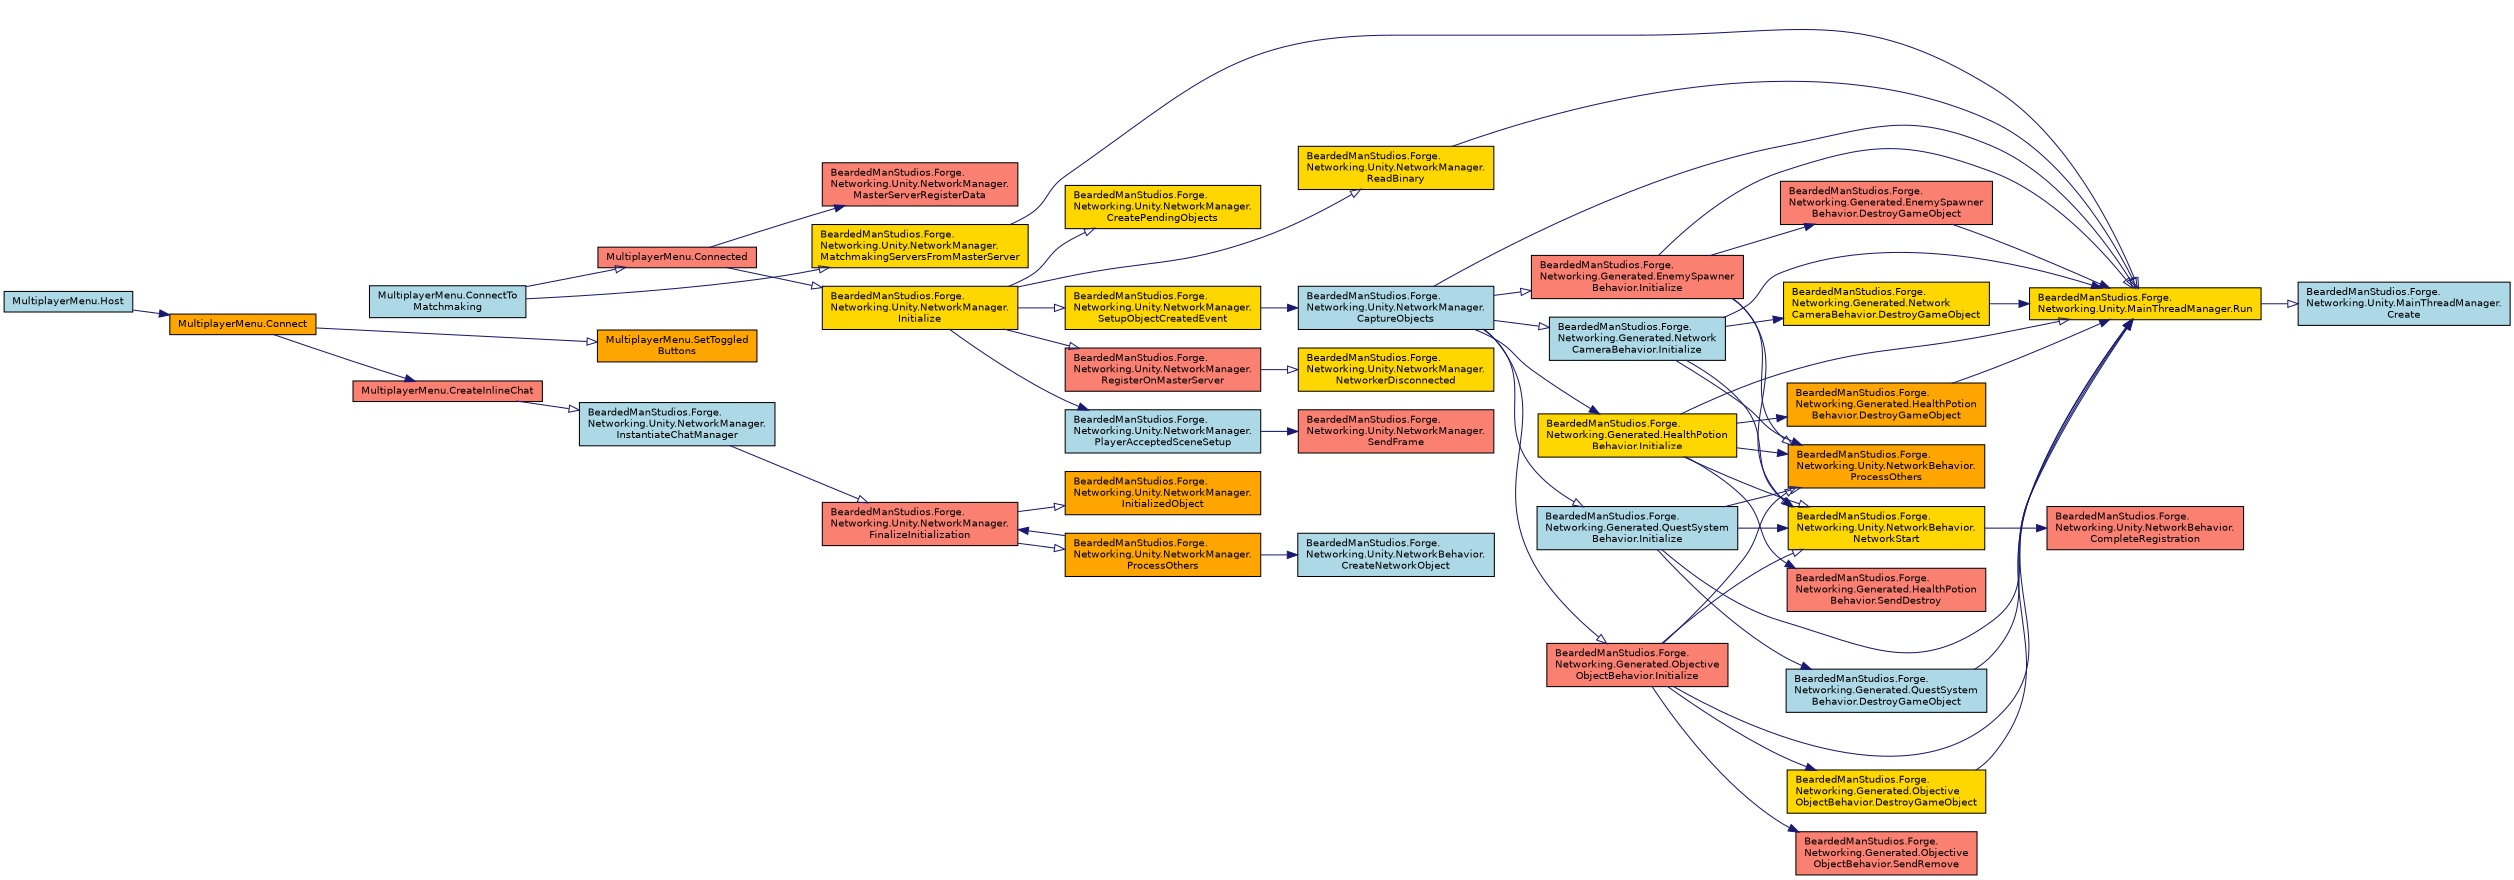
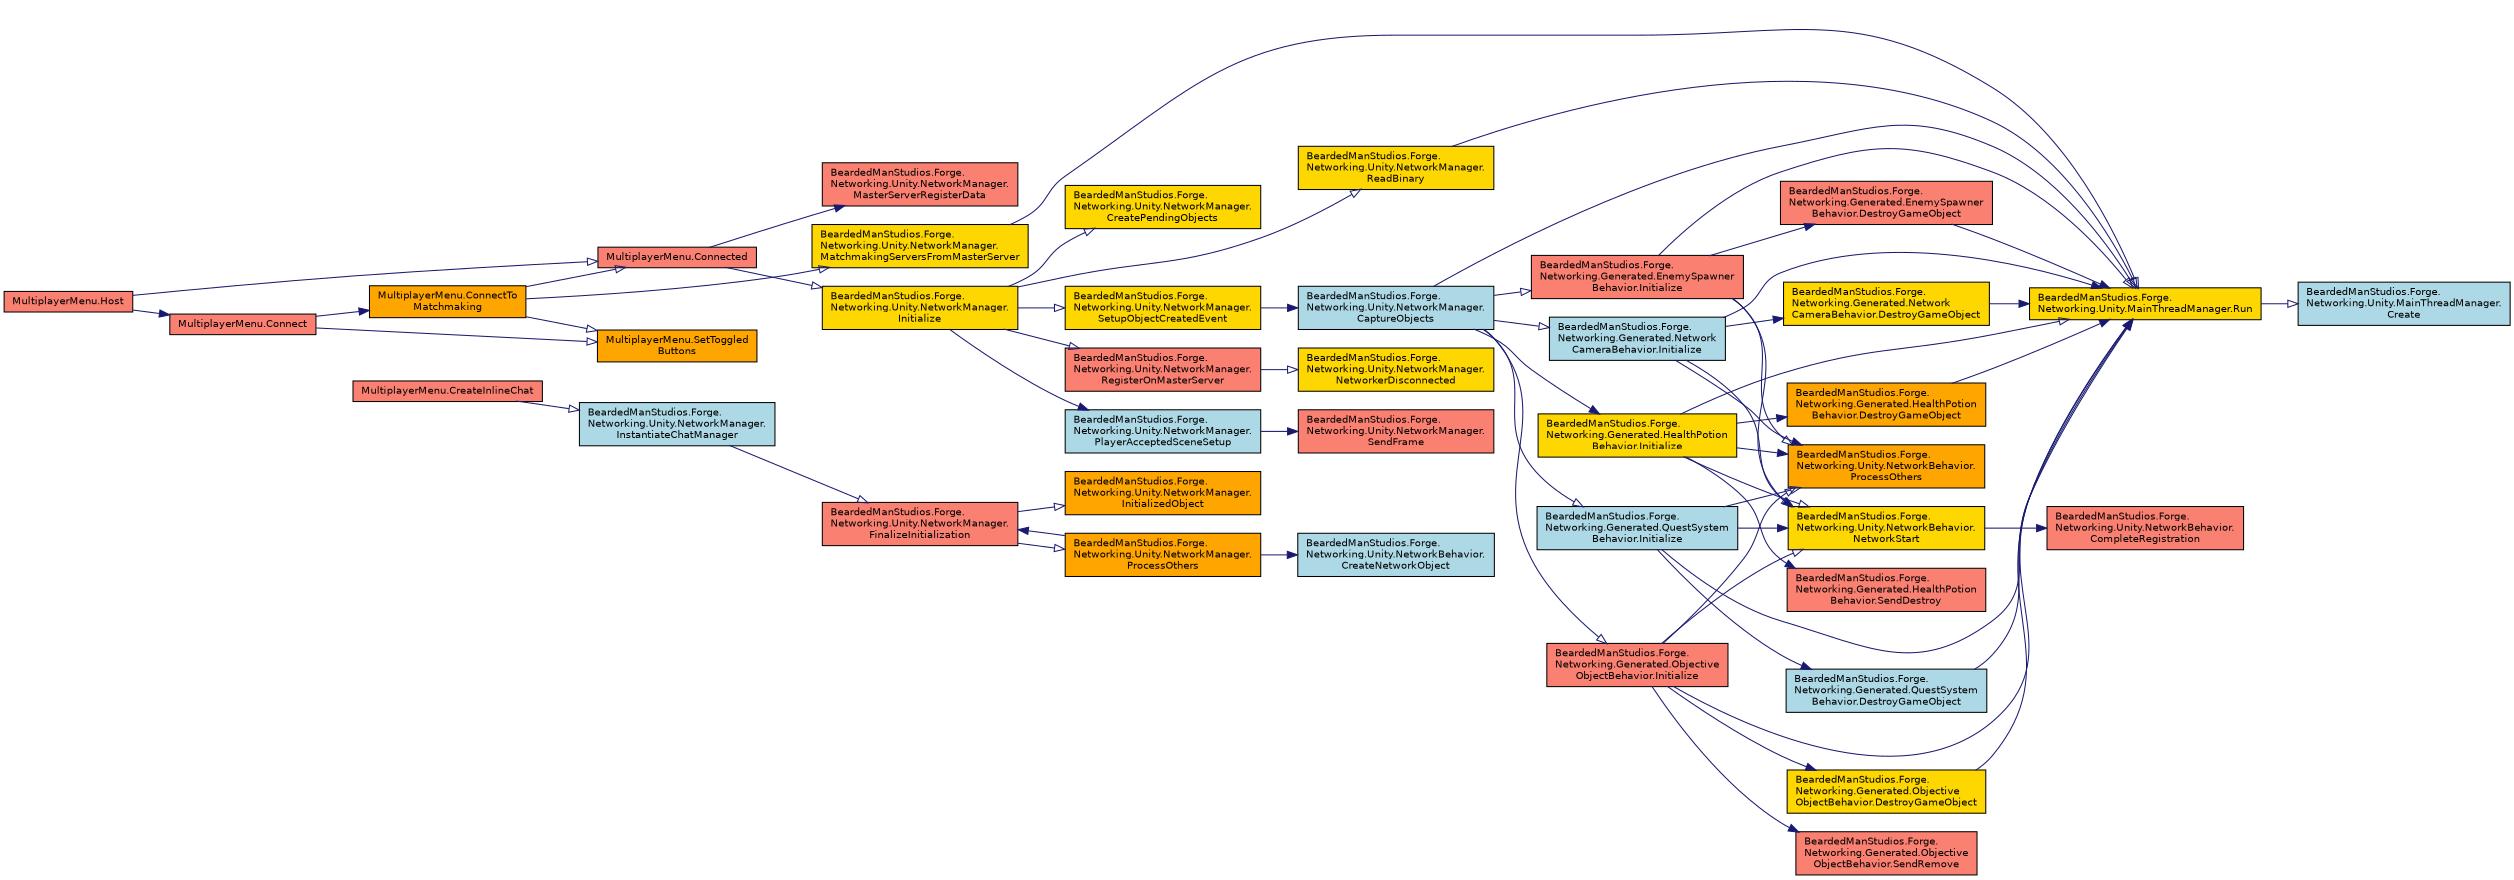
none -> (360, 275)
(68, 302) -> (68, 302)
(448, 302) -> (448, 302)
none -> (557, 323)
(243, 324) -> (243, 324)
(339, 357) -> (337, 314)
